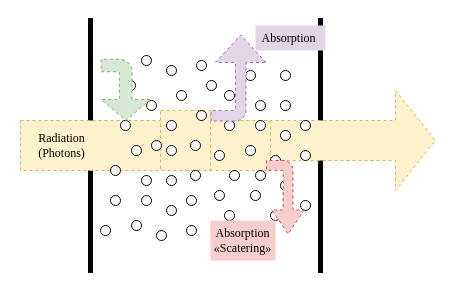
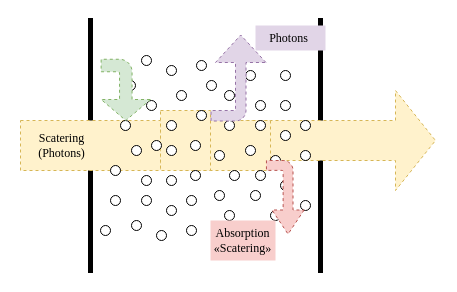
(291, 39) -> (291, 39)
(62, 146) -> (62, 146)
